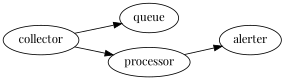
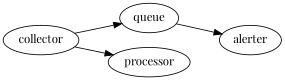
(199, 51) -> (195, 28)
